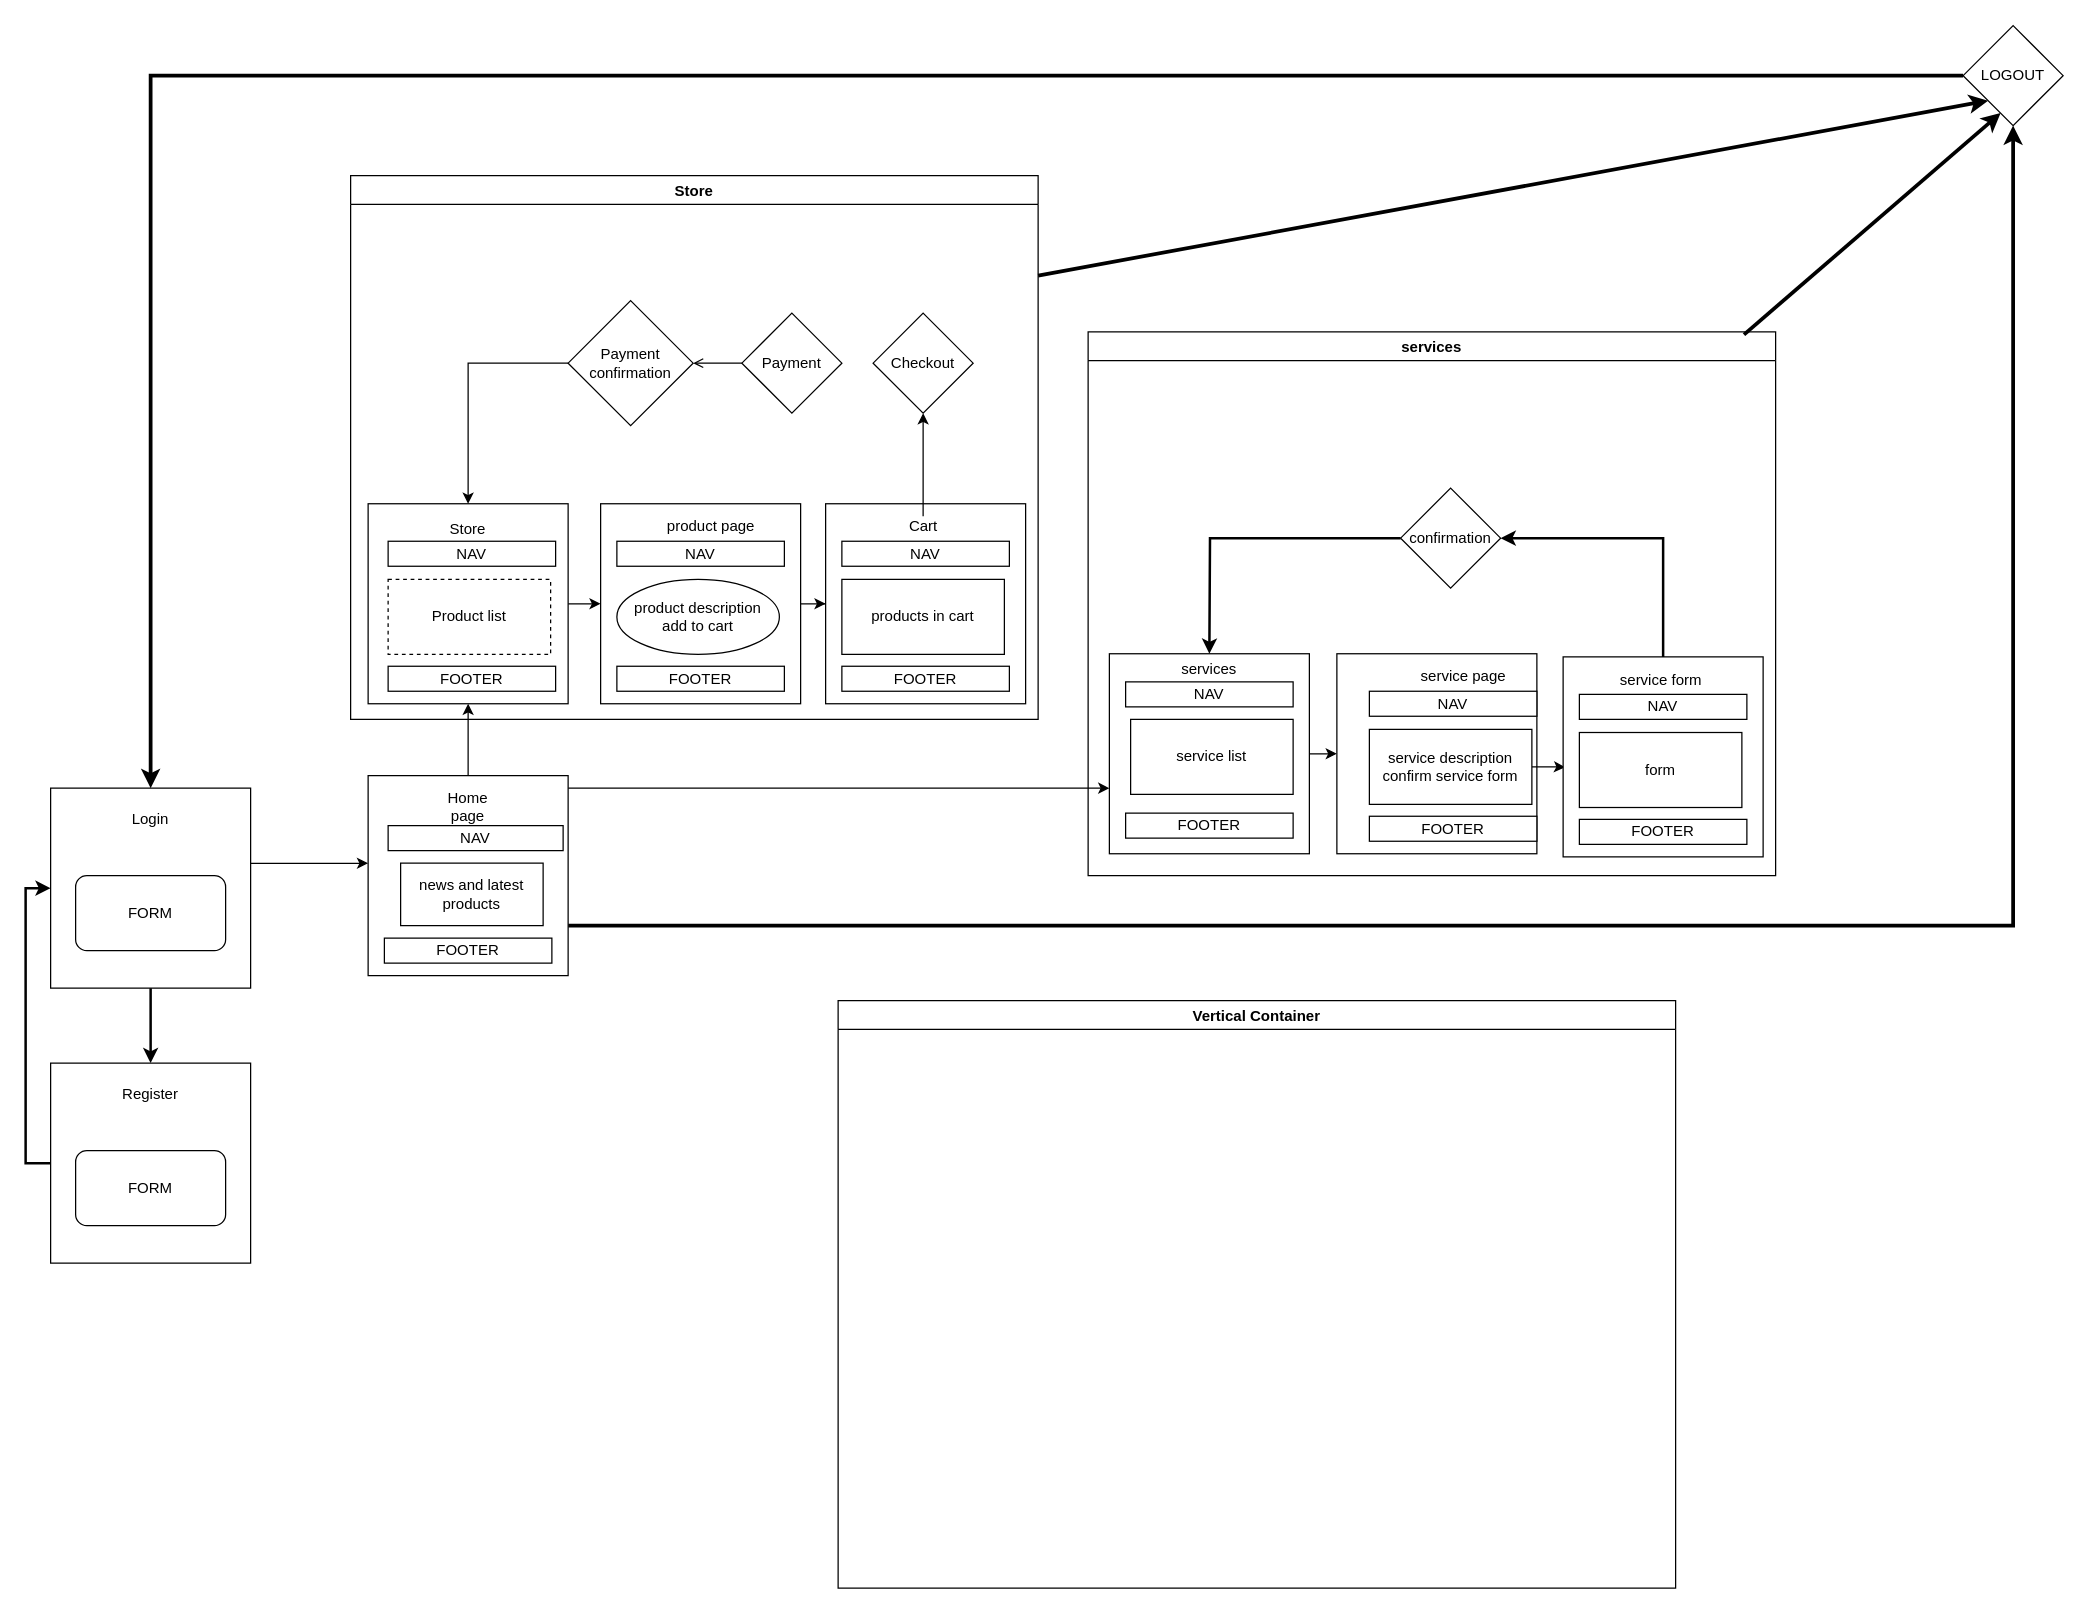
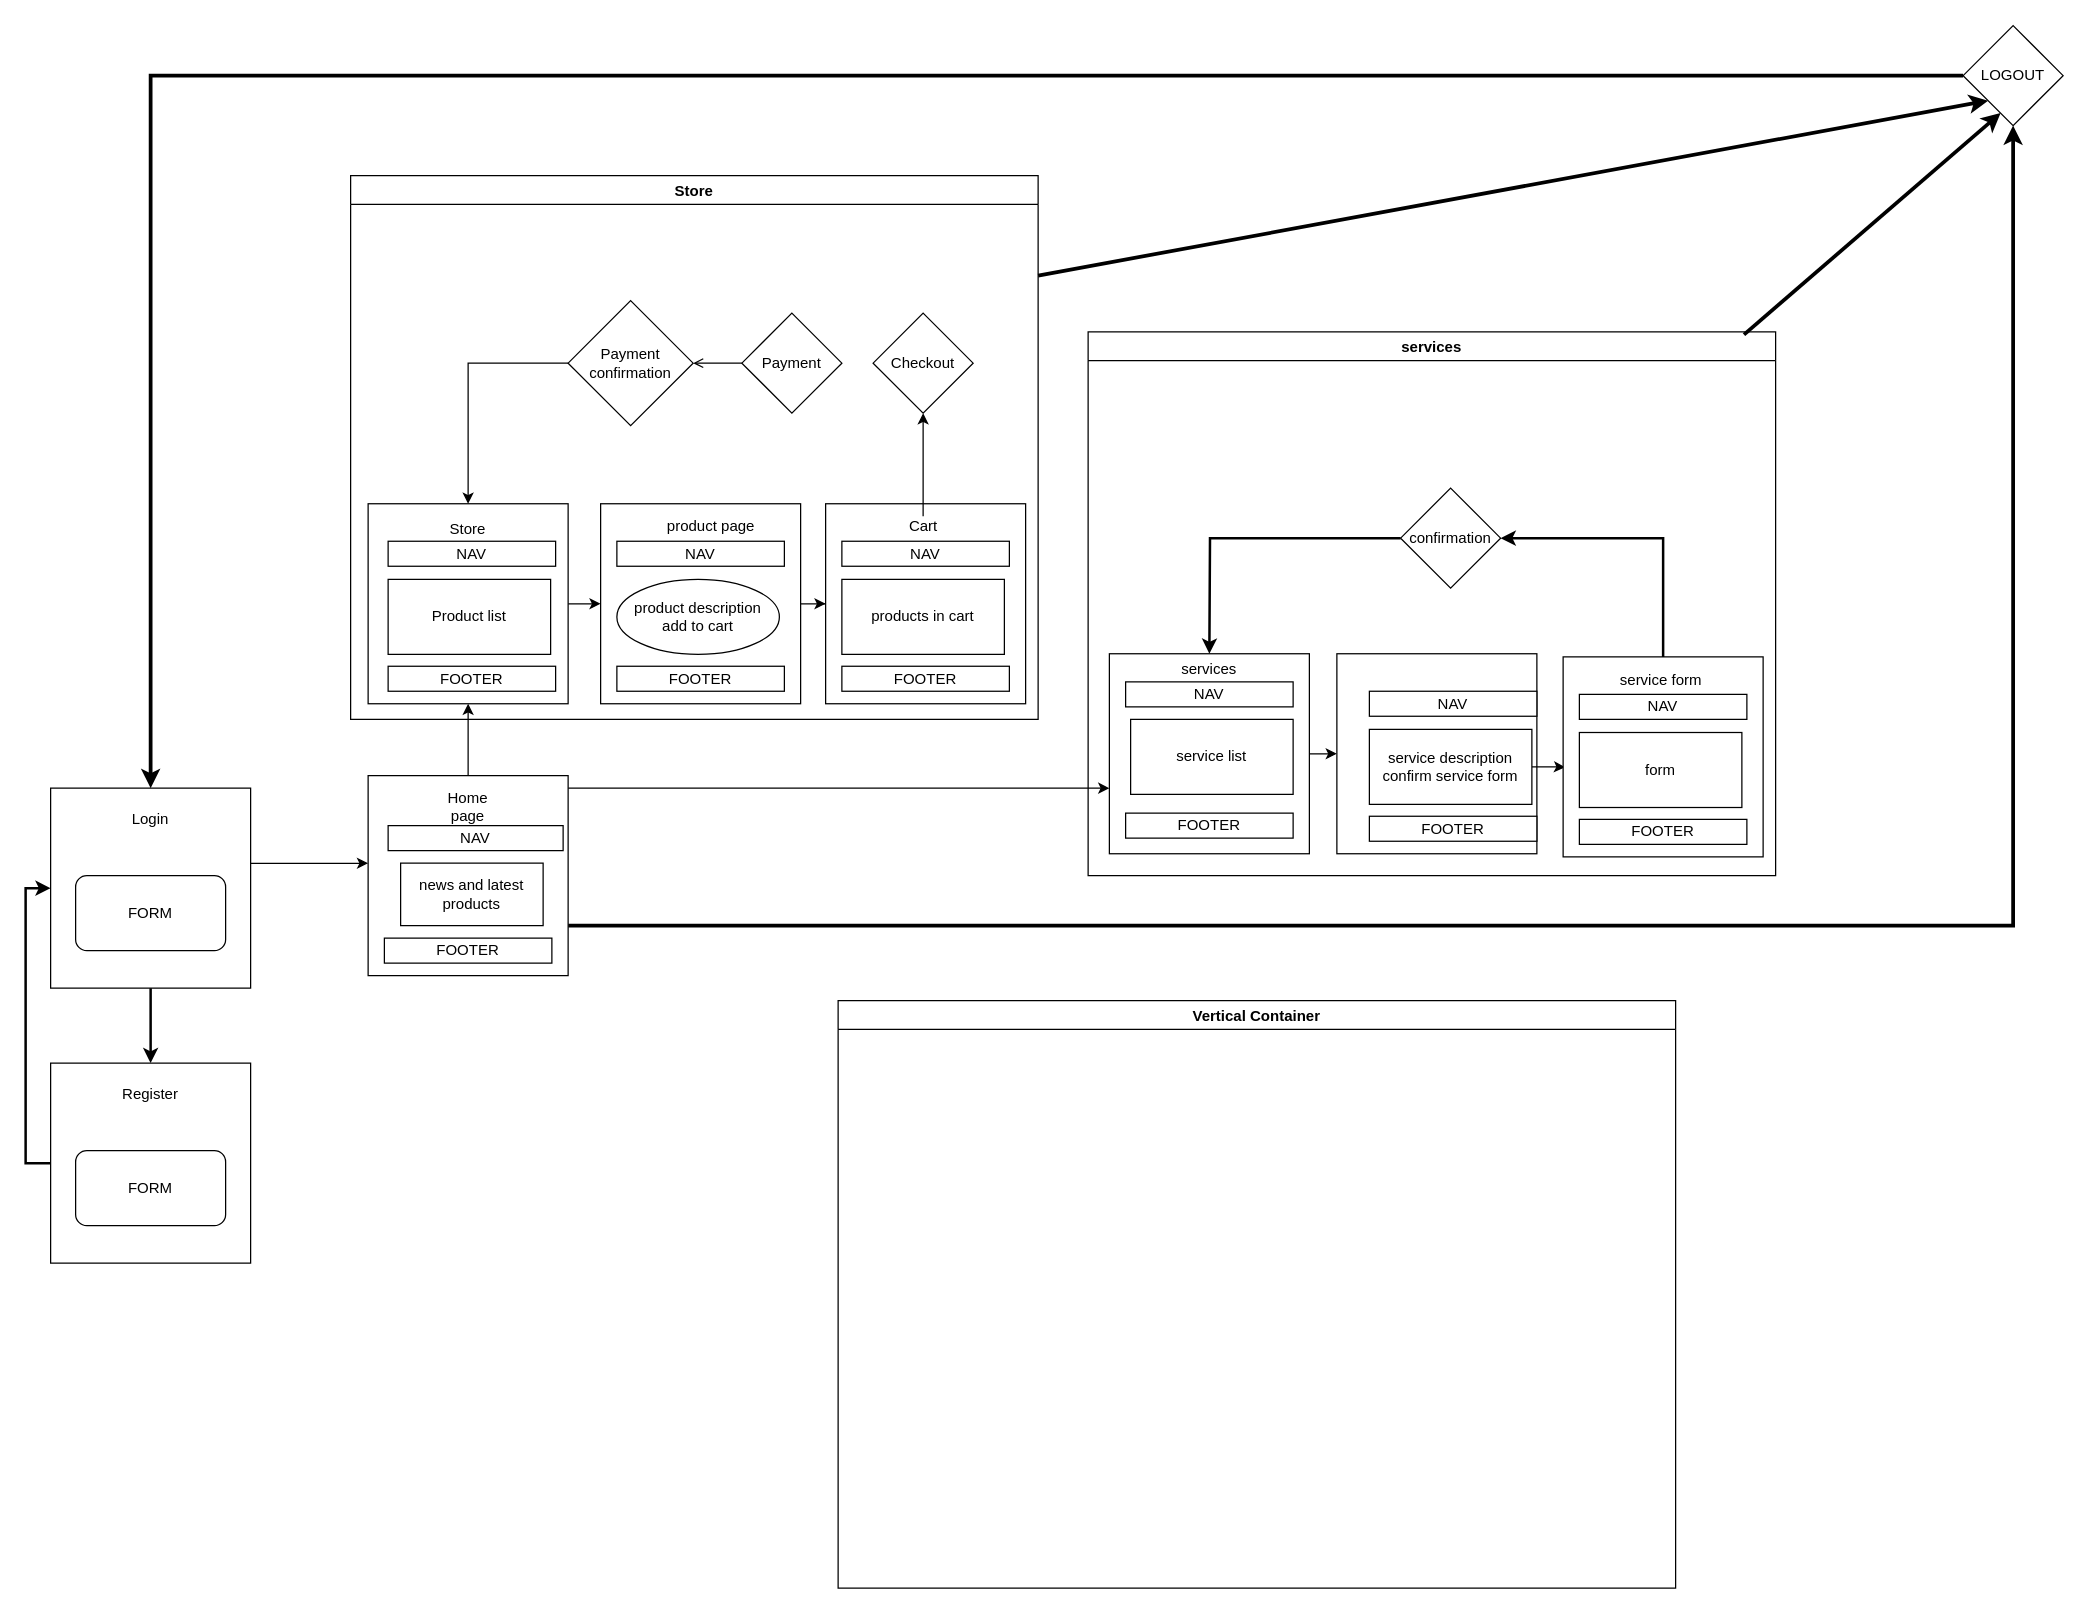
(469, 617) -> (469, 617)
(1464, 677) -> none
